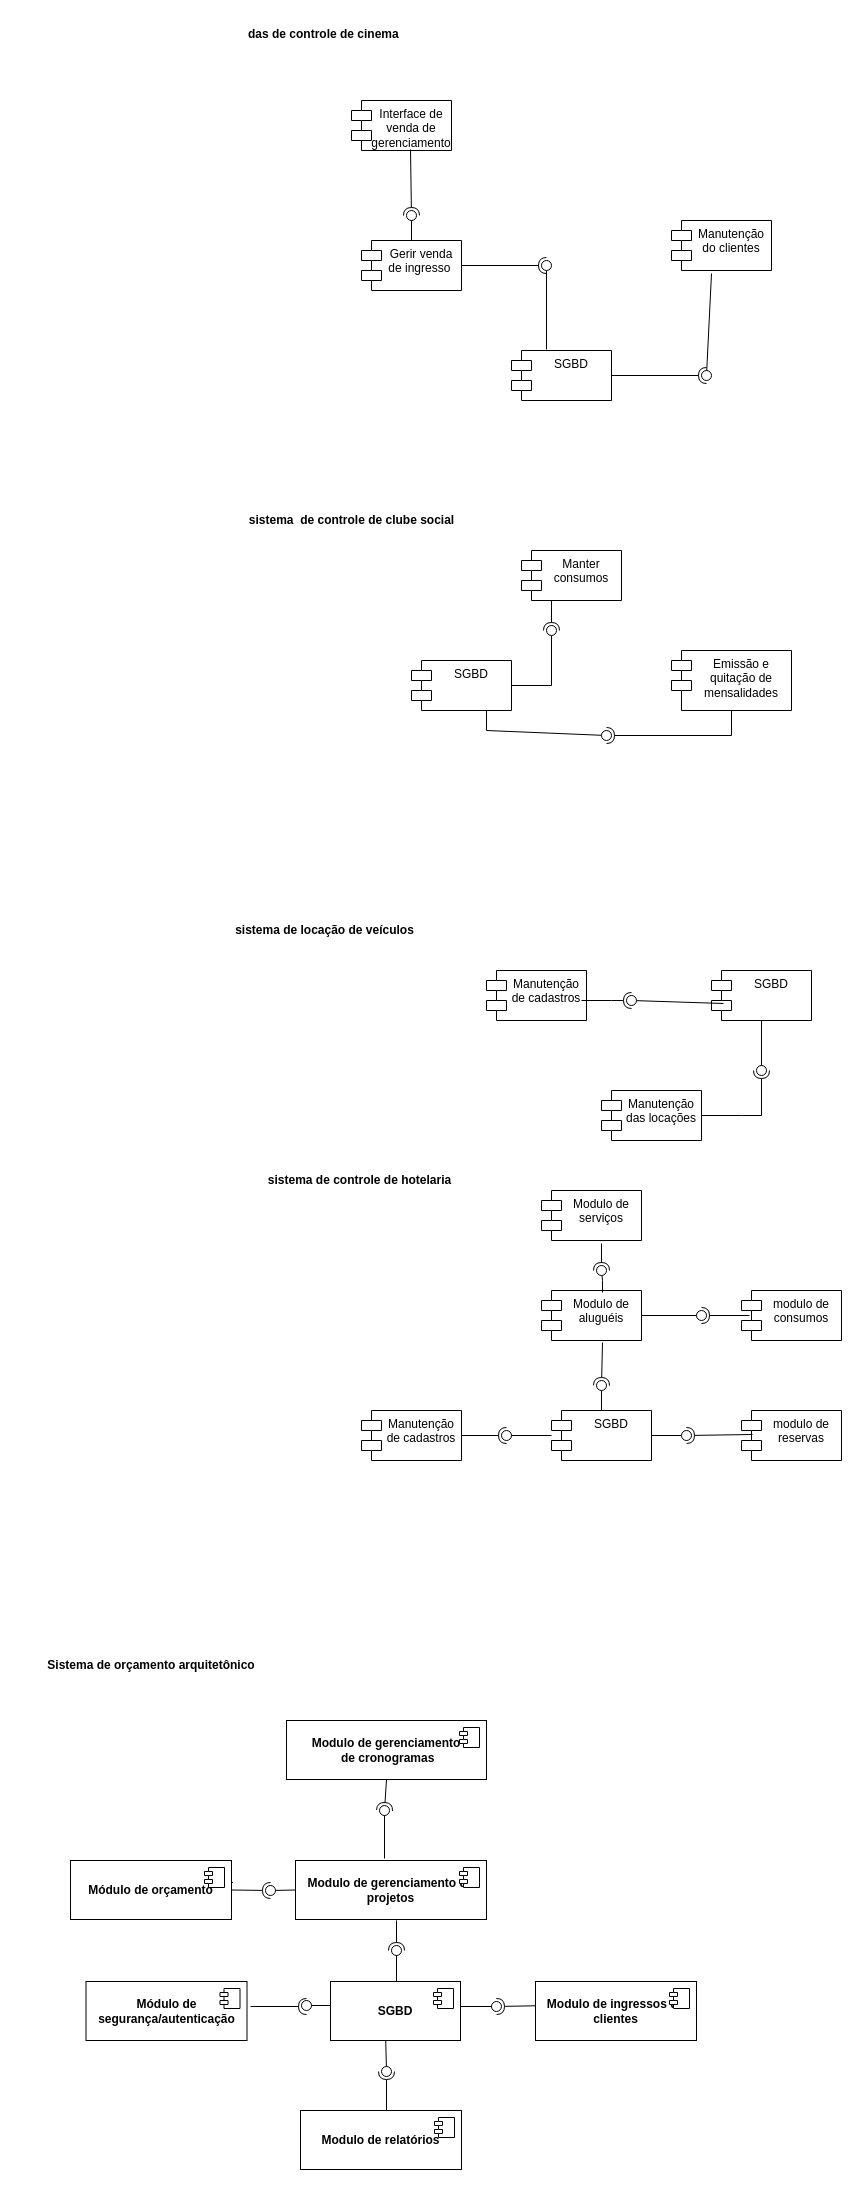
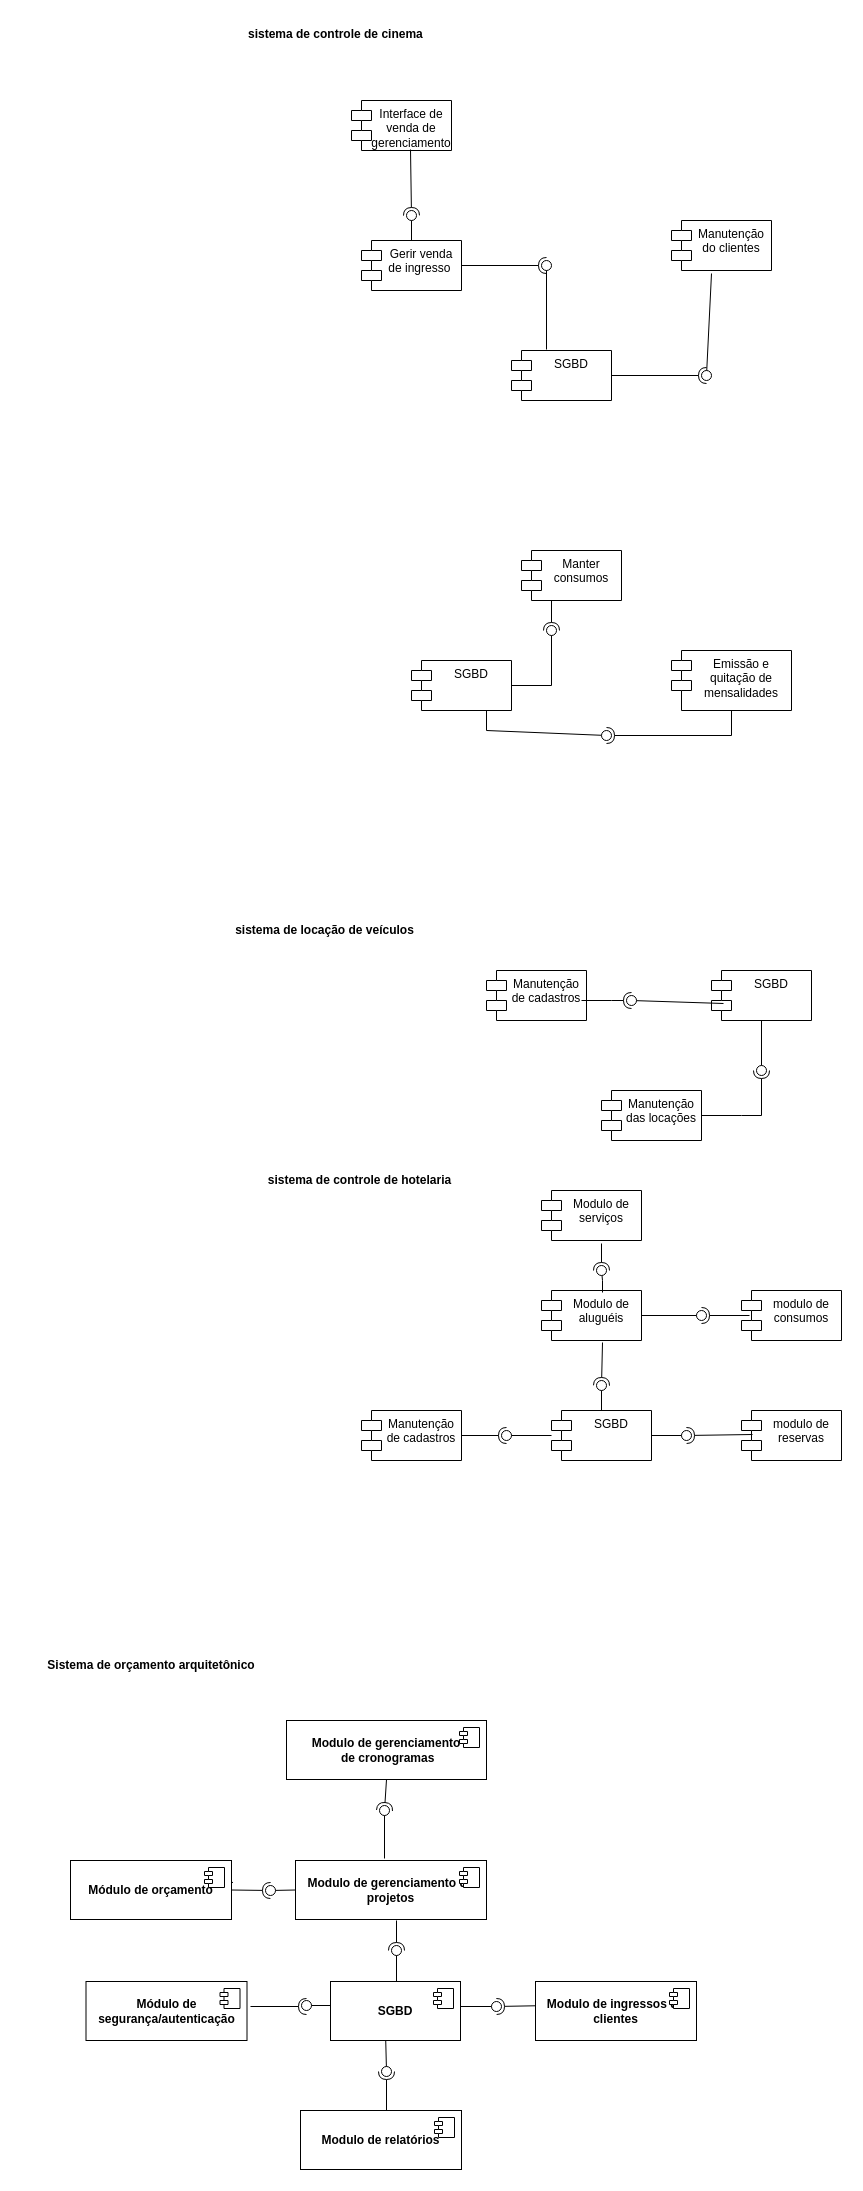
(323, 35) -> (335, 35)
(352, 521) -> none
